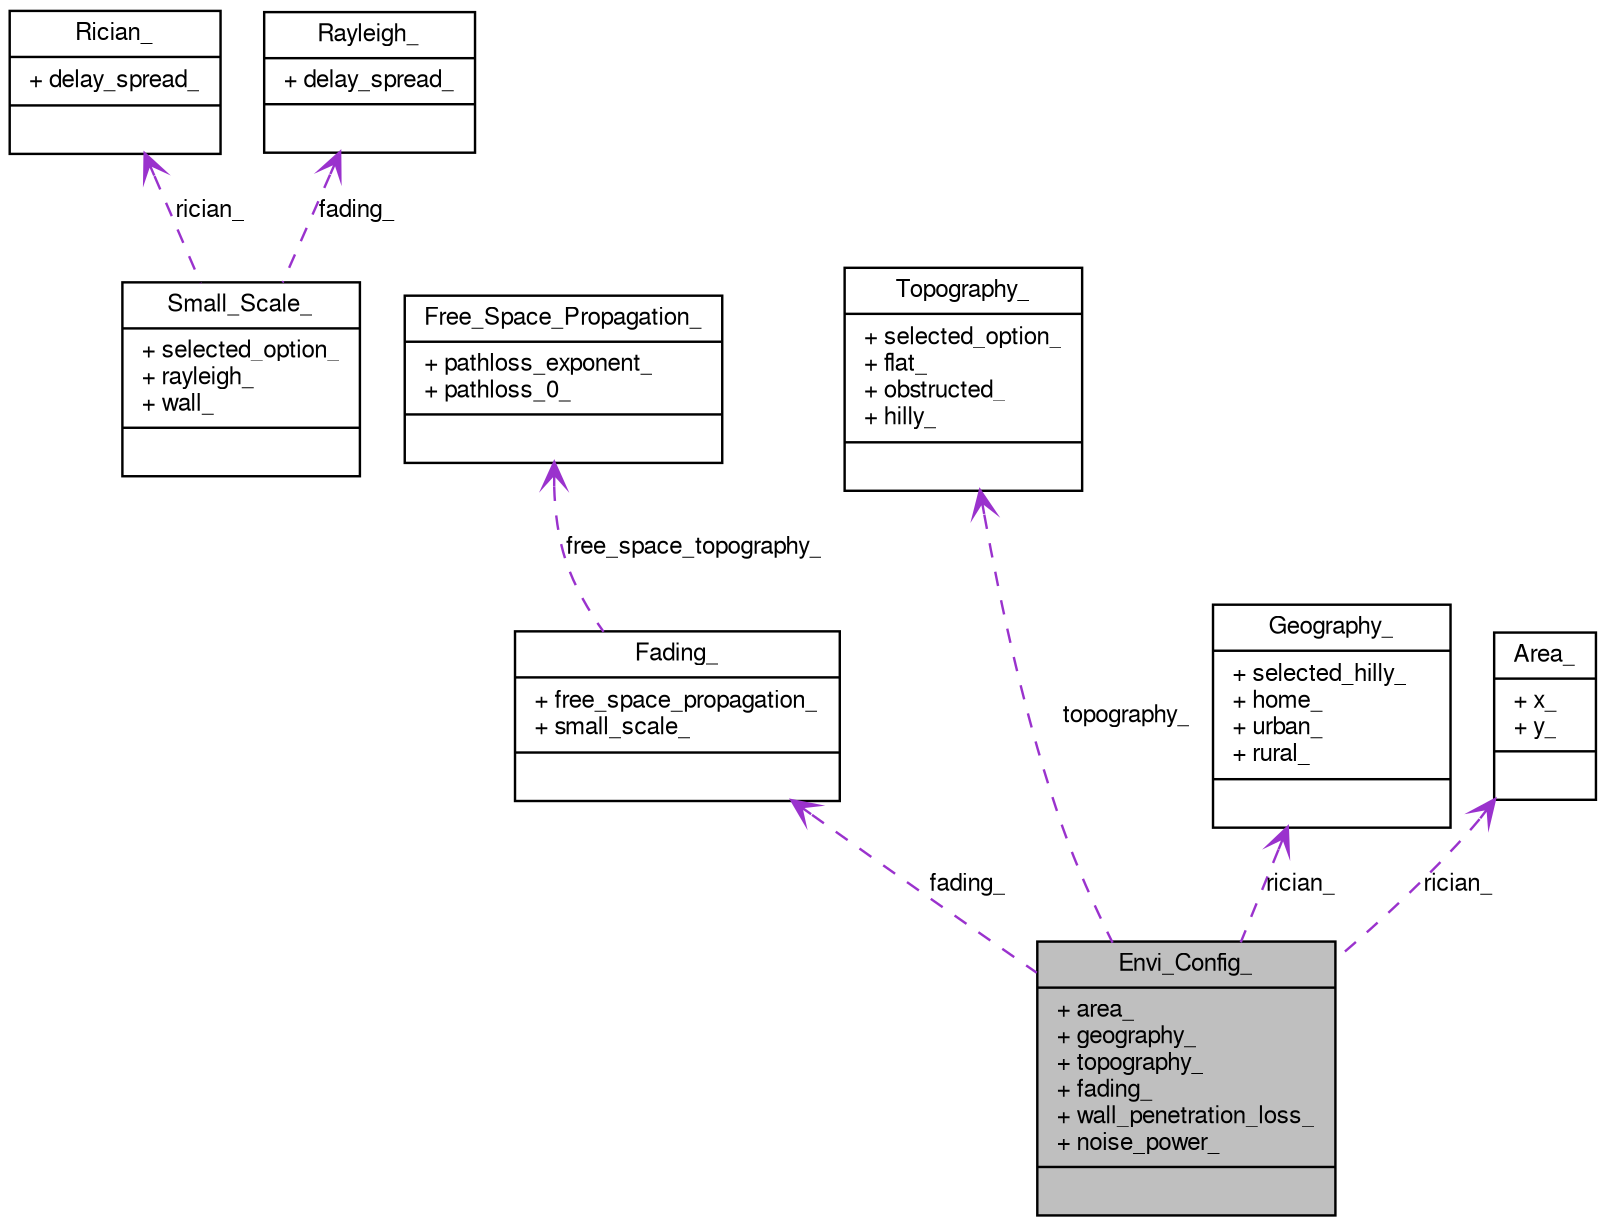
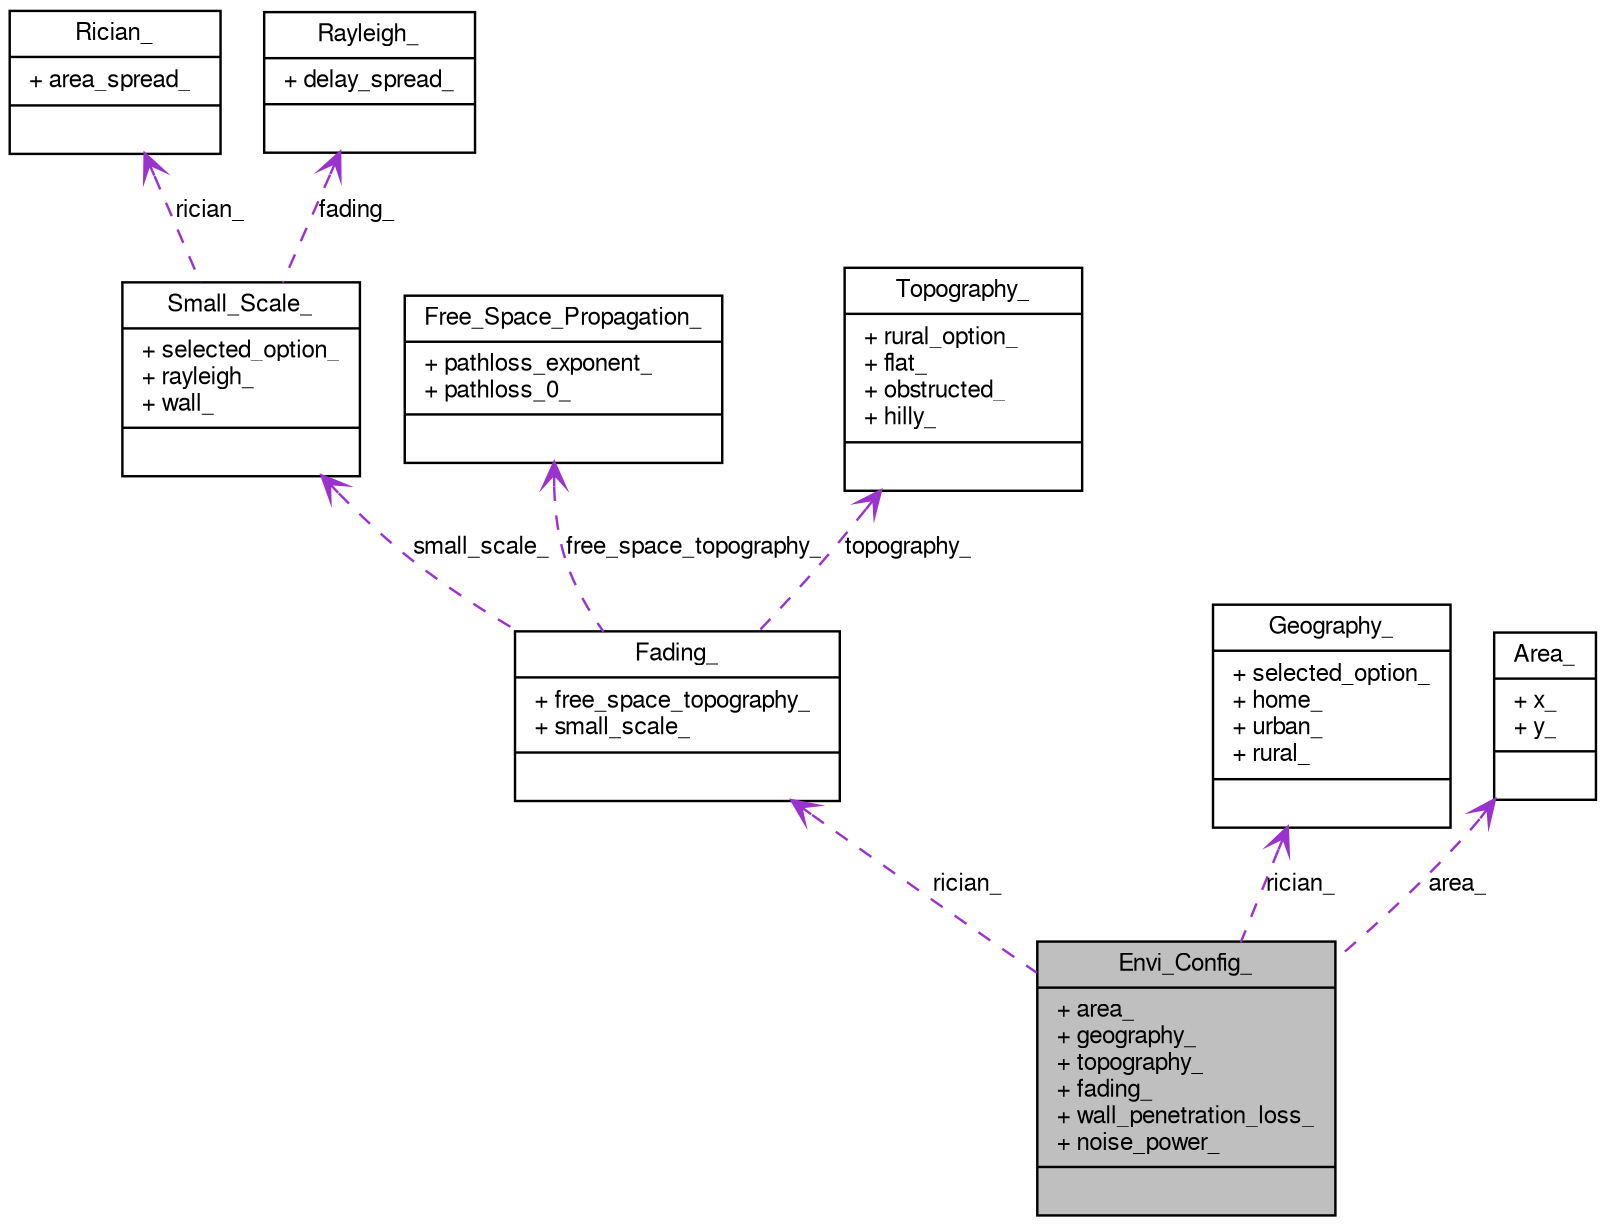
(115, 80) -> (110, 80)
(963, 337) -> (942, 337)
none -> (424, 569)
(1321, 674) -> (1332, 674)
(677, 700) -> (674, 700)
(1033, 733) -> (813, 572)
(968, 885) -> (968, 885)
(1459, 885) -> (1459, 885)
